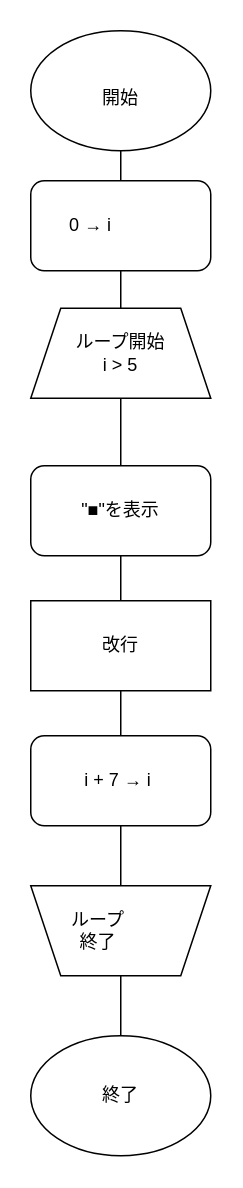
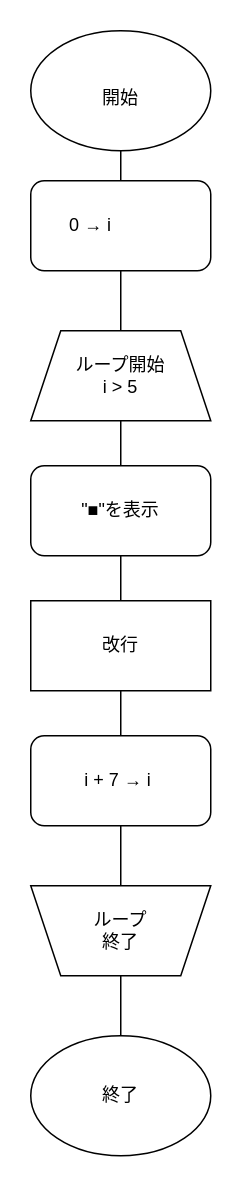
(121, 353) -> (121, 376)
(98, 931) -> (121, 931)
